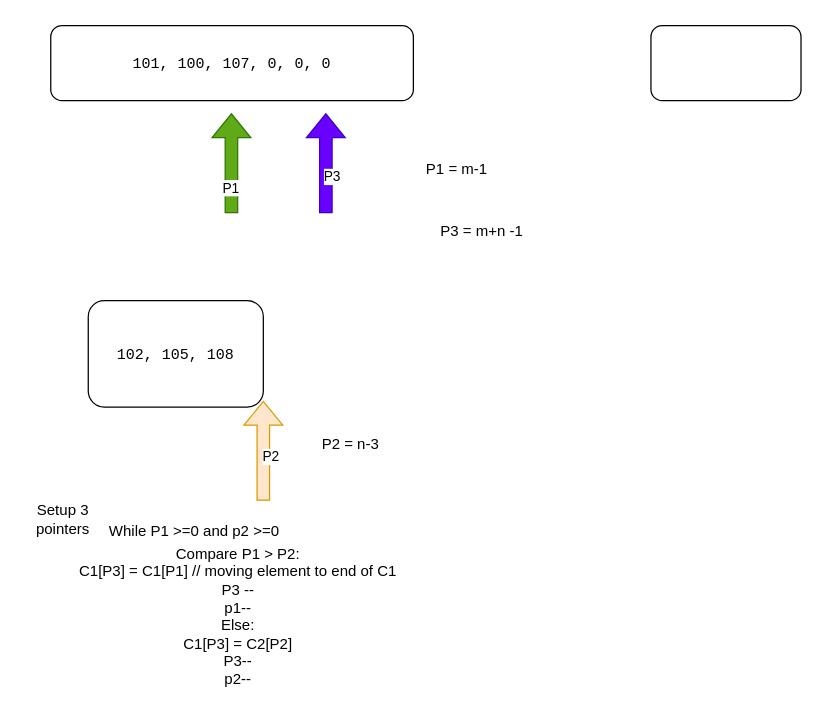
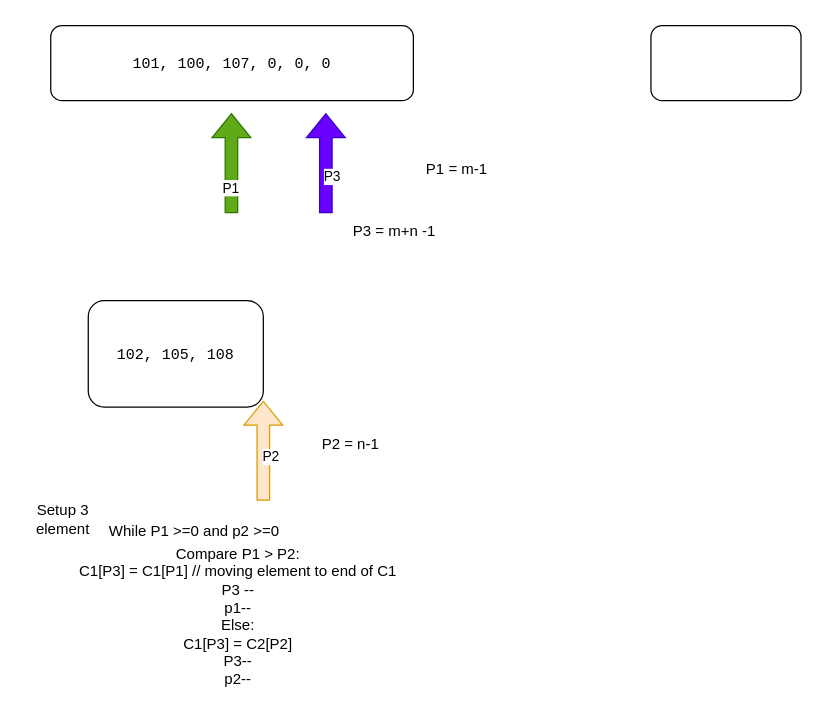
(482, 232) -> (394, 232)
(351, 444) -> (351, 444)
(63, 519) -> (63, 519)
